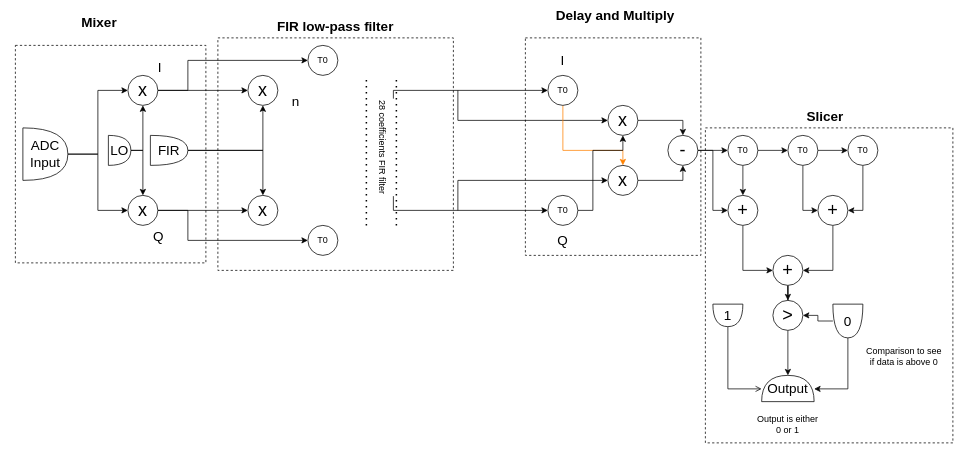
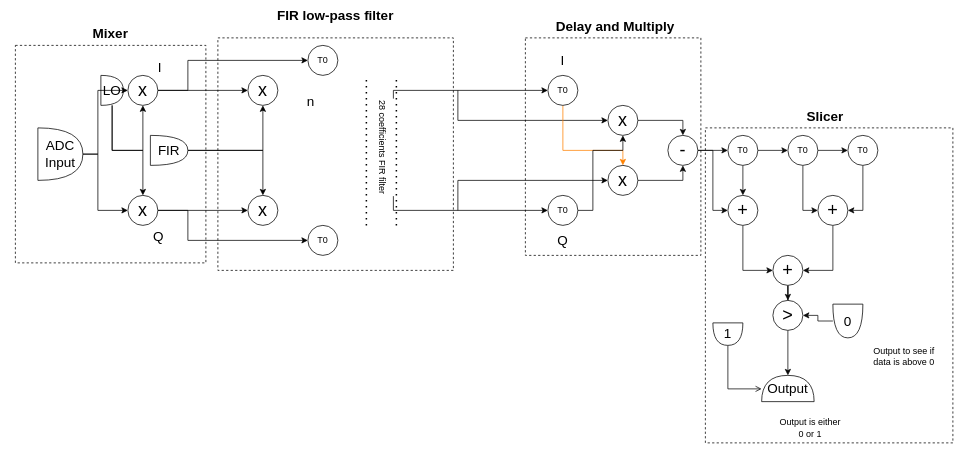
(615, 15) -> (615, 27)
(99, 23) -> (111, 34)
(336, 27) -> (336, 15)
(296, 102) -> (311, 102)
(120, 150) -> (112, 90)
(45, 154) -> (60, 154)
(728, 315) -> (728, 334)
(904, 357) -> (904, 357)
(848, 389) -> none
(788, 424) -> (810, 428)
